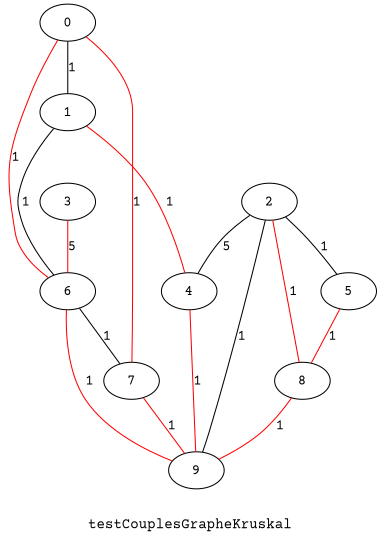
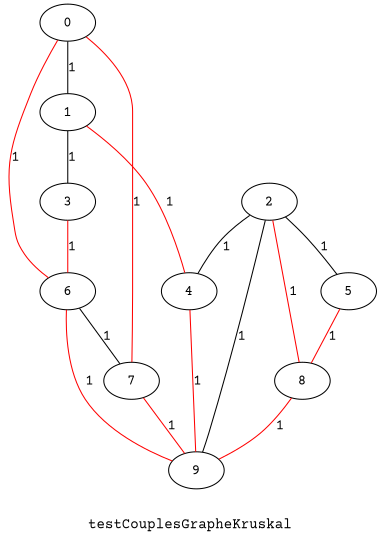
(18, 202) -> (68, 157)
(72, 246) -> (72, 246)
(227, 246) -> (227, 246)
